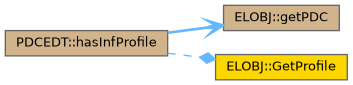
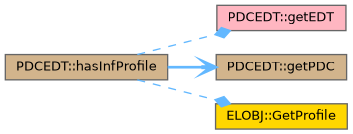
none -> (281, 18)
(281, 18) -> (281, 67)
